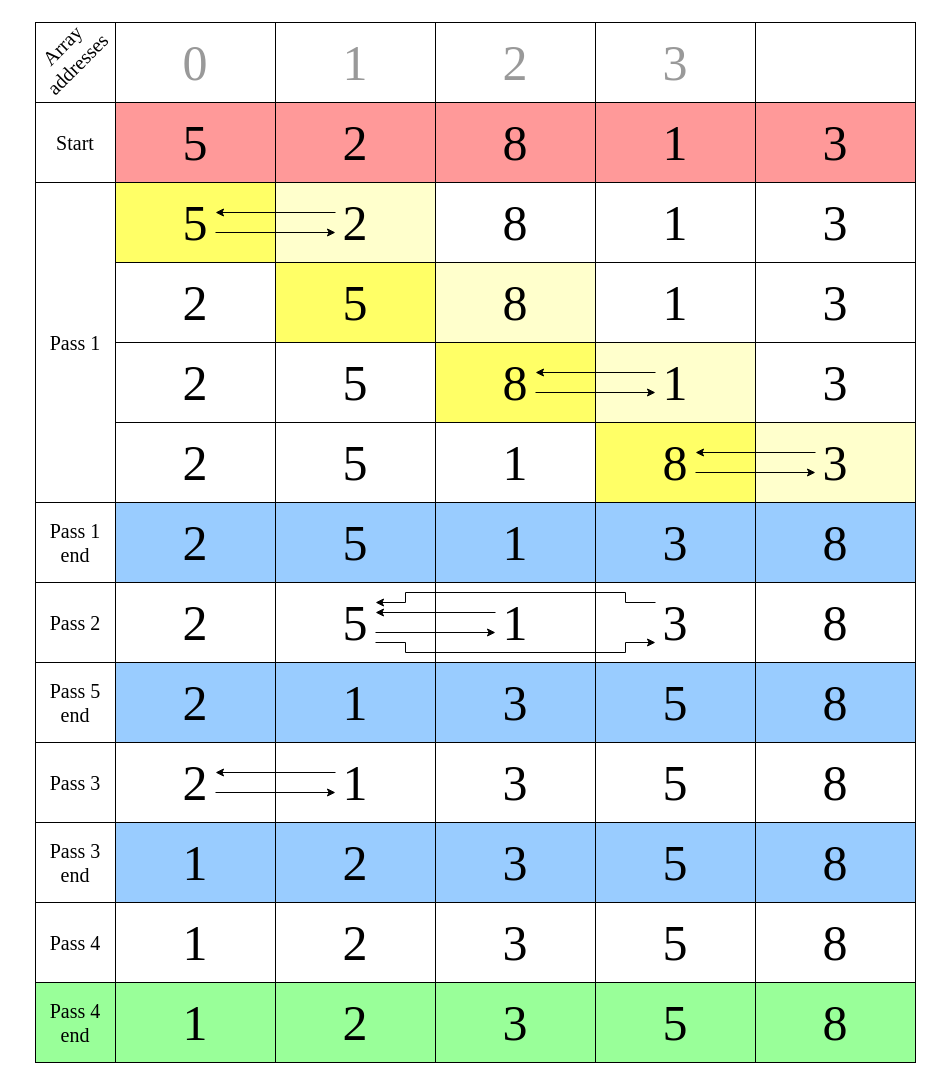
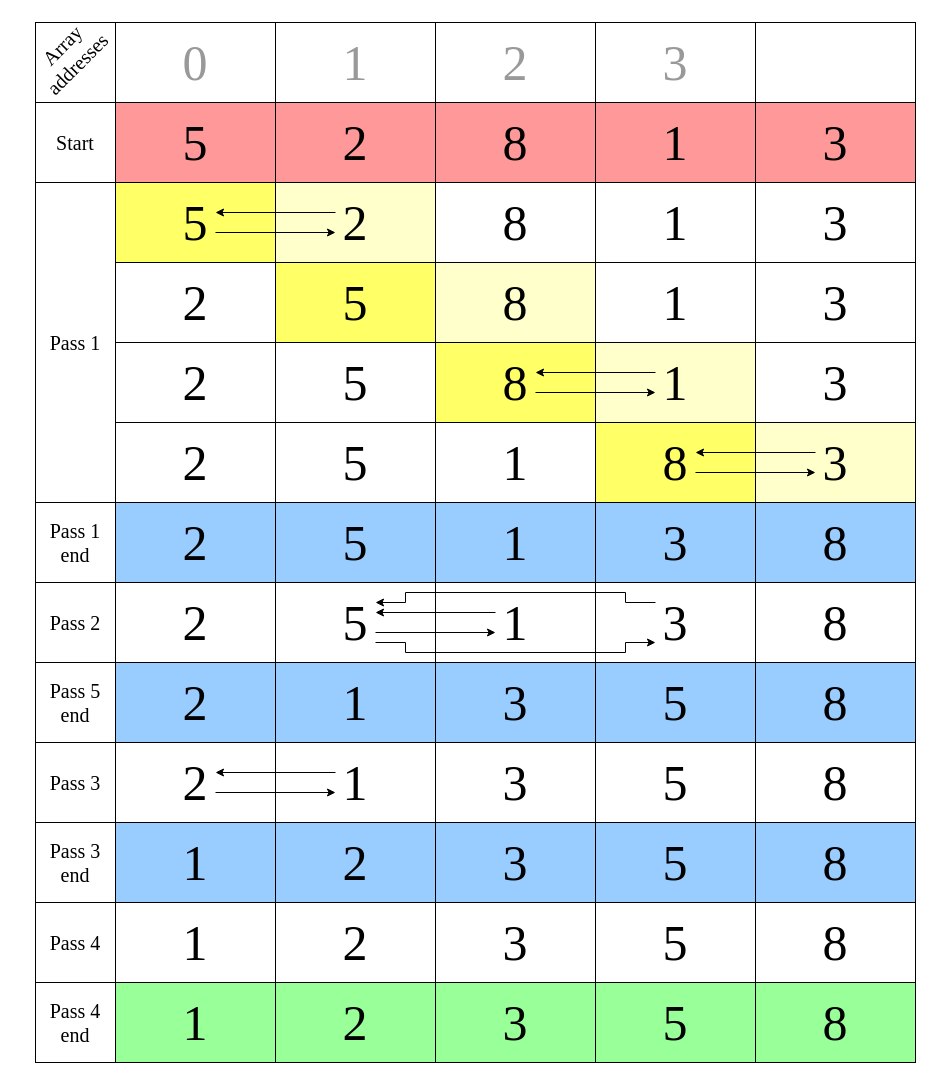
(76, 1023) -> (76, 1023)
